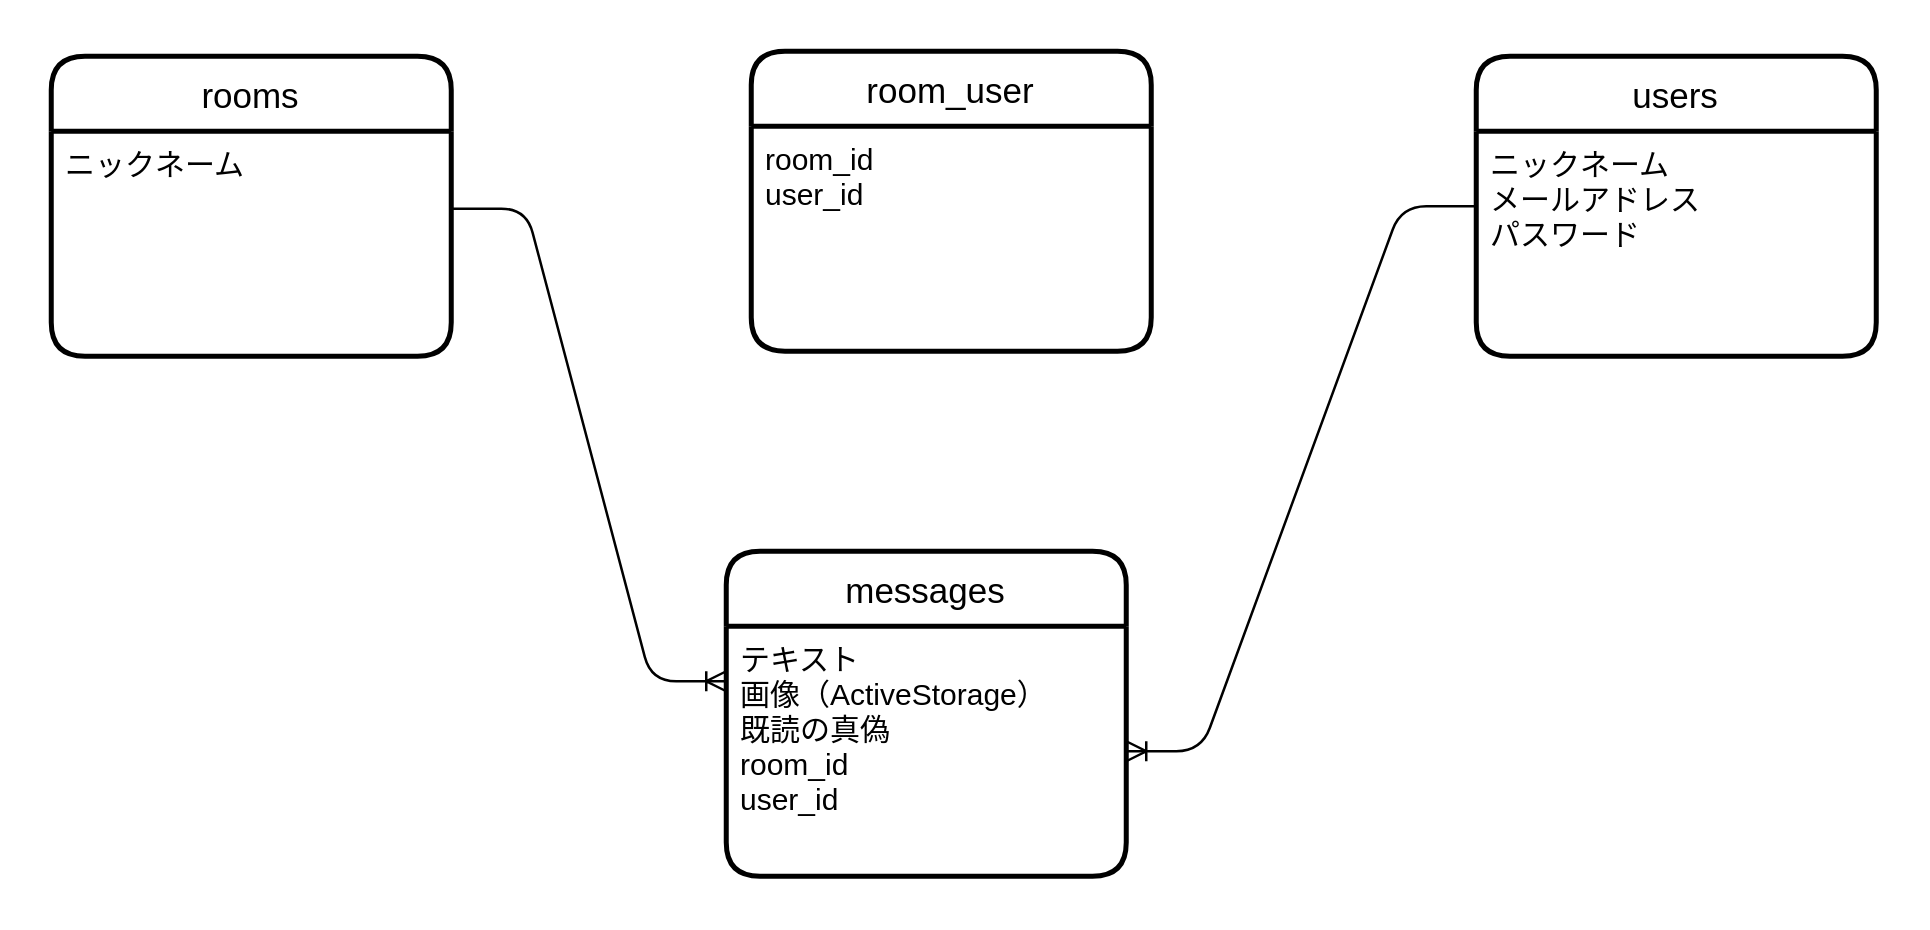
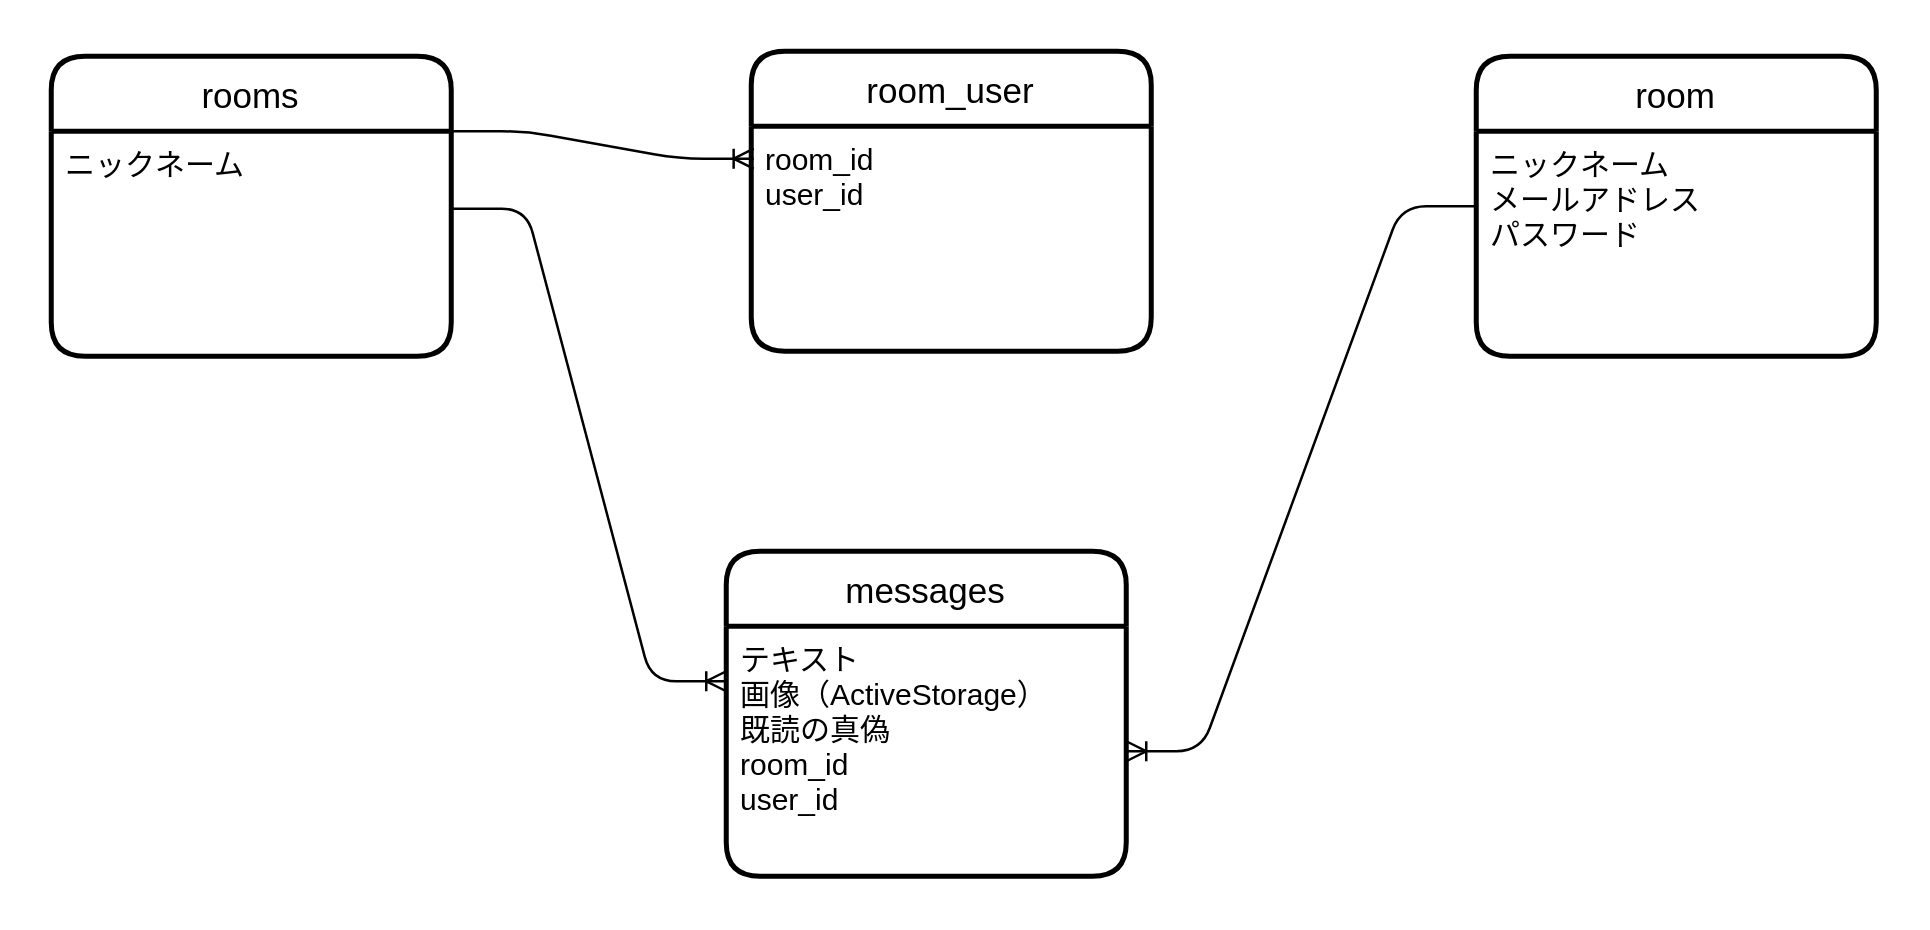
(1675, 96) -> (1675, 96)
none -> (600, 145)
